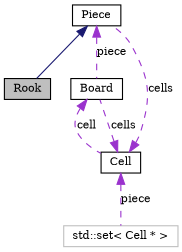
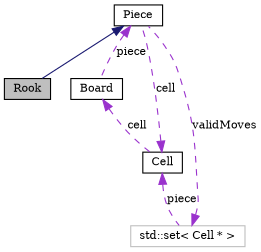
(161, 89) -> (166, 89)
none -> (190, 116)
(107, 120) -> none
